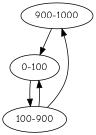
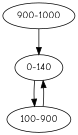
(35, 68) -> (39, 68)
(67, 74) -> none
